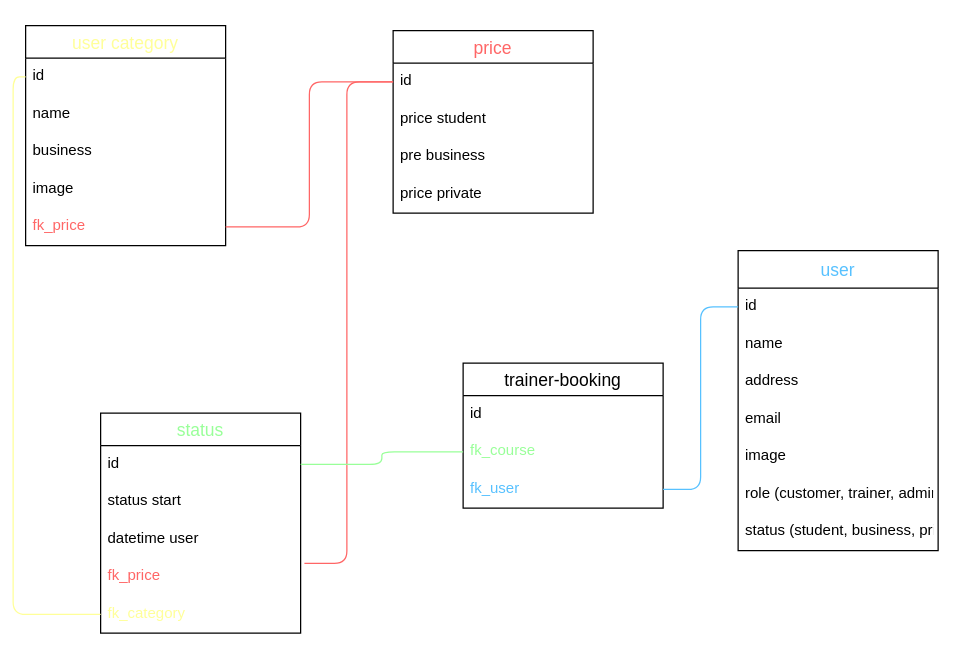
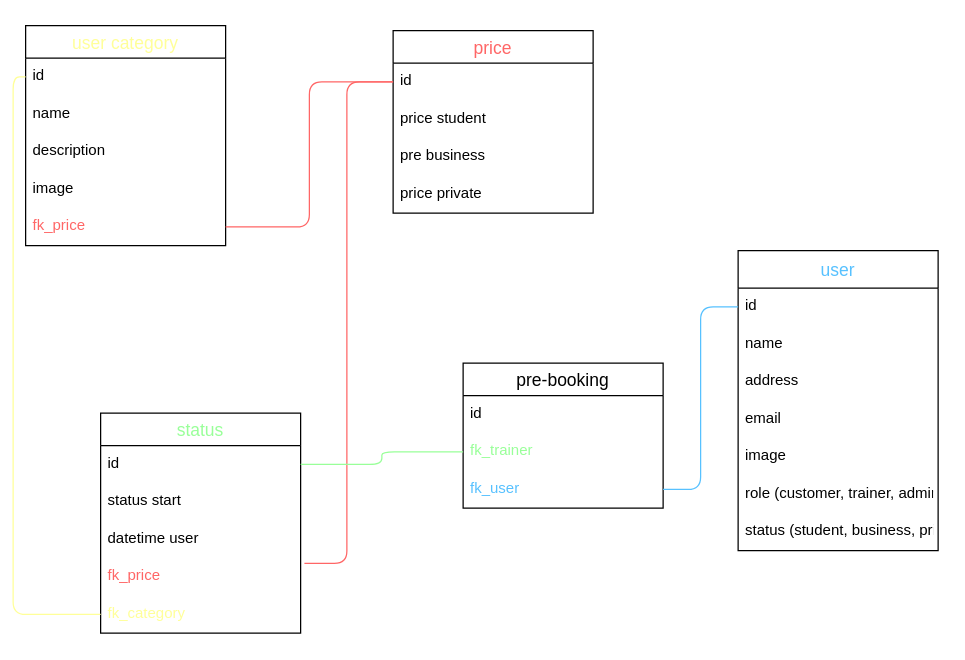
(64, 150) -> (75, 150)
(563, 380) -> (563, 380)
(508, 450) -> (510, 450)
